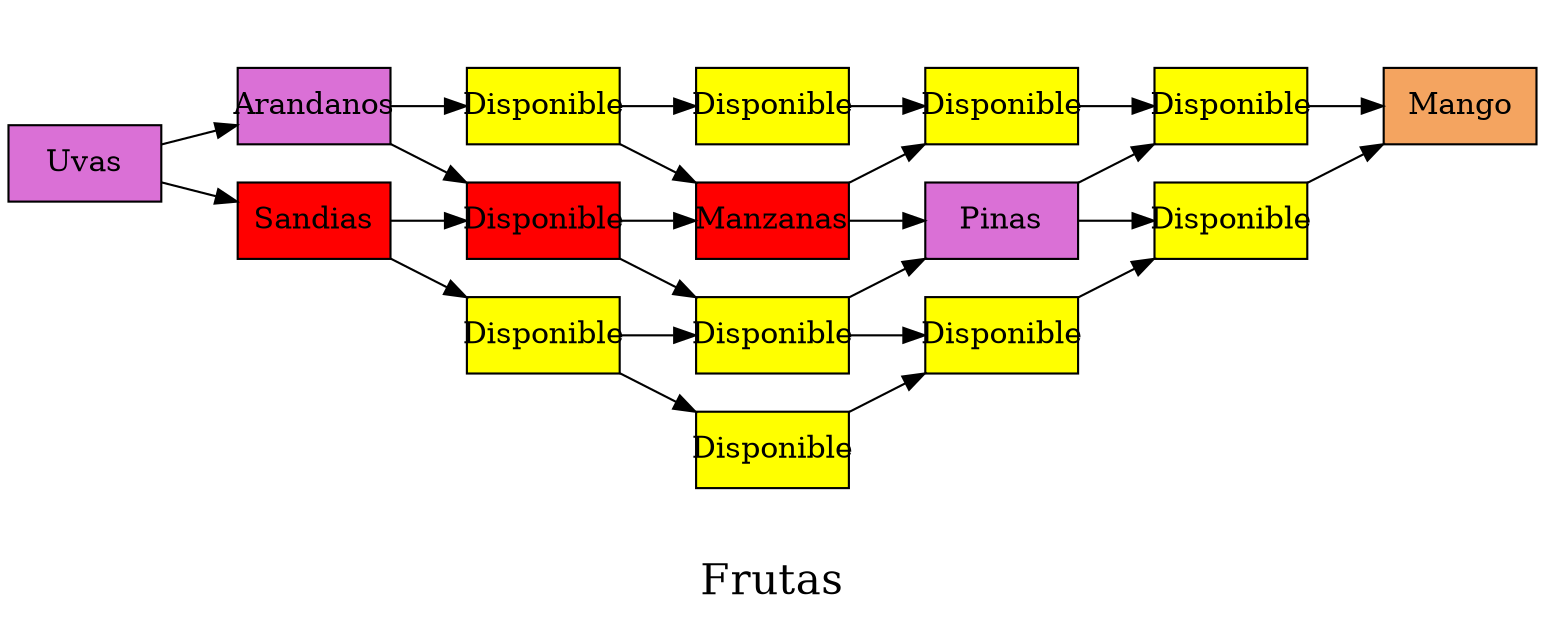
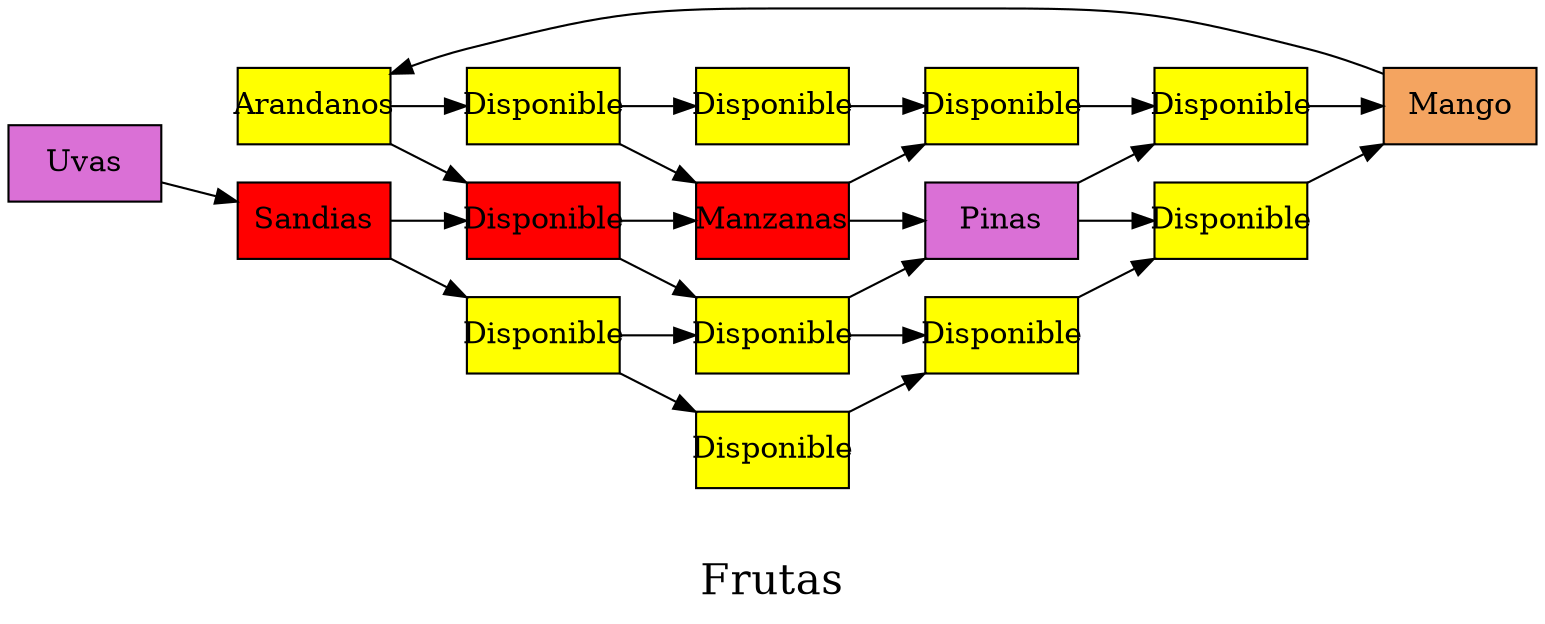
(314, 106) -> (314, 106)
(189, 138) -> (898, 8)
